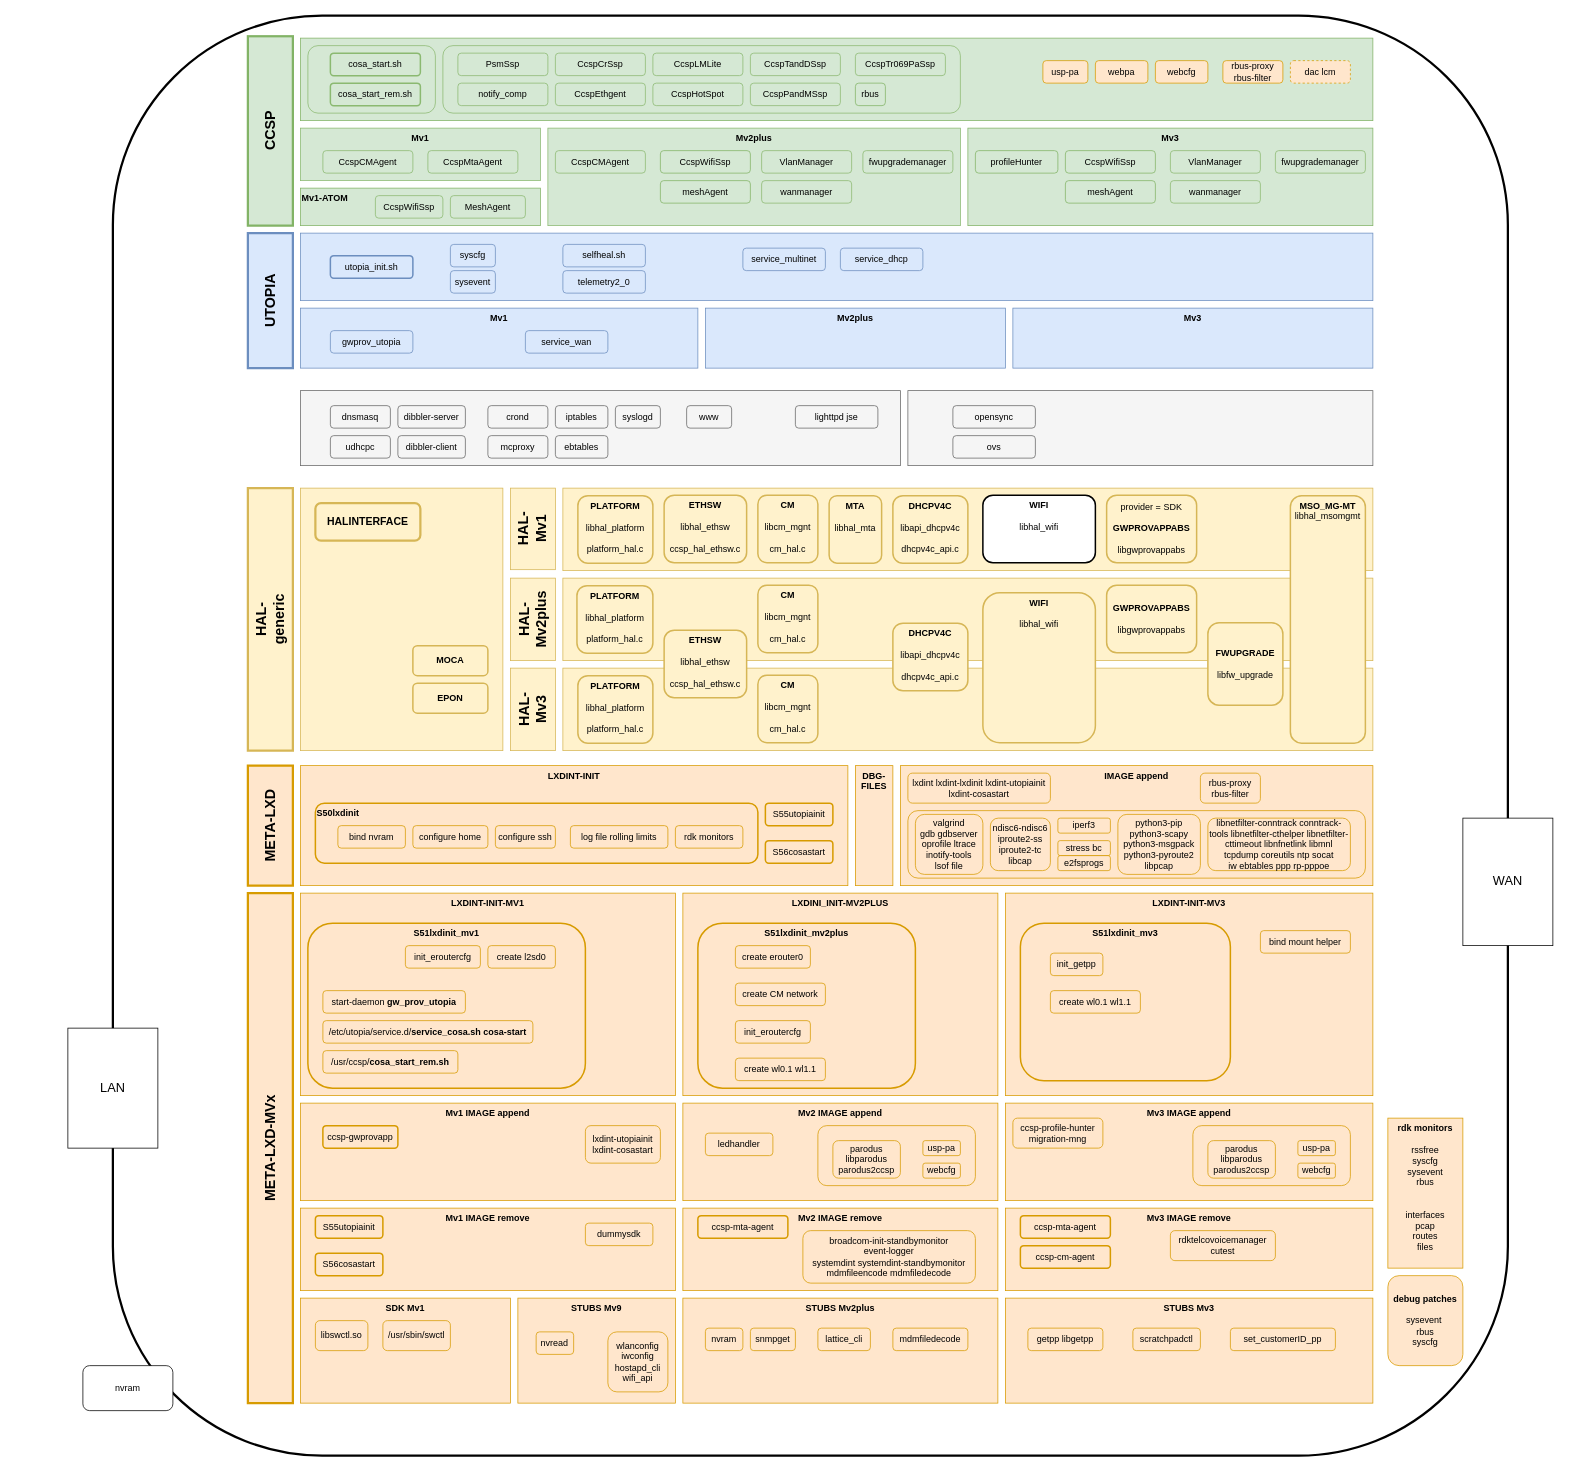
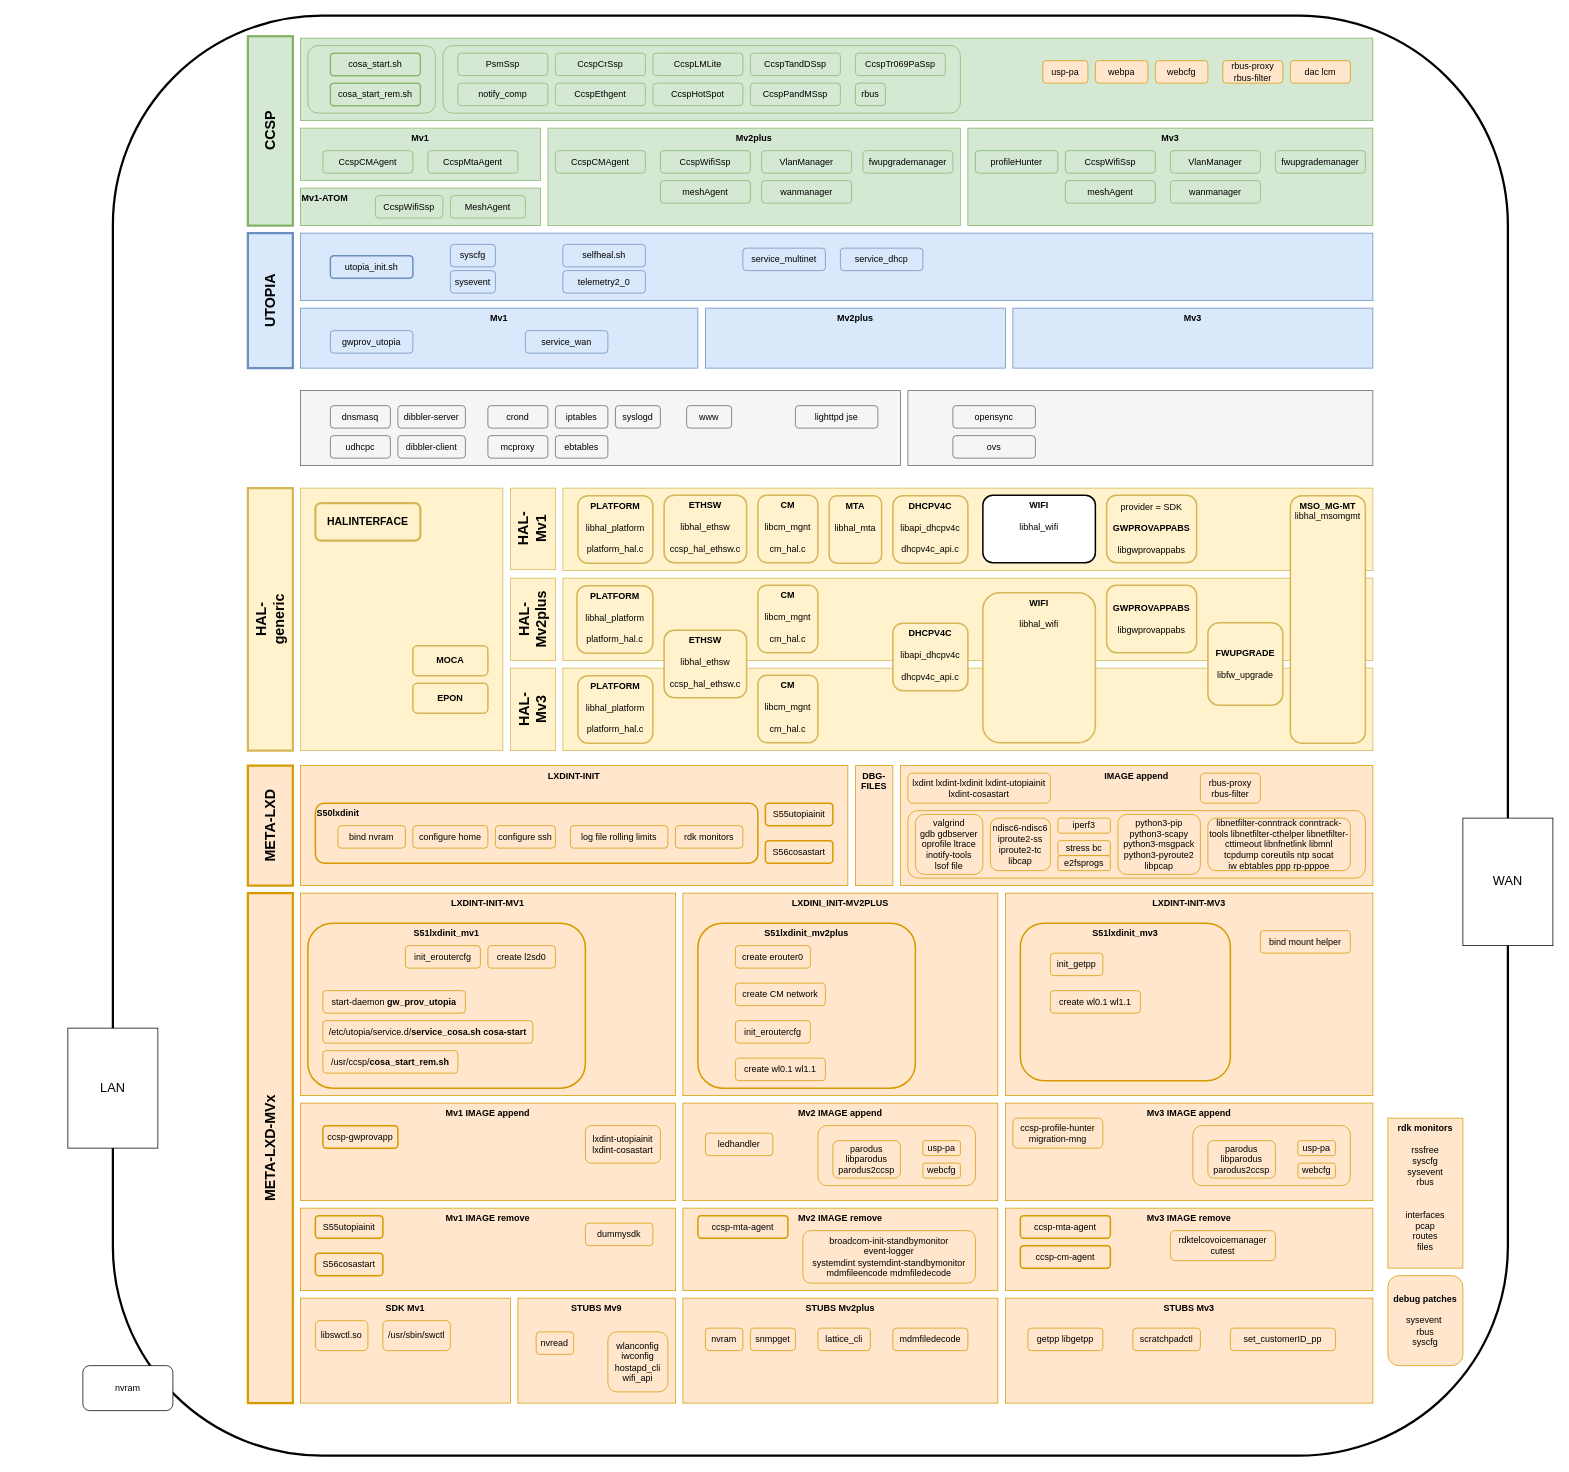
(1320, 72) -> (1320, 72)
